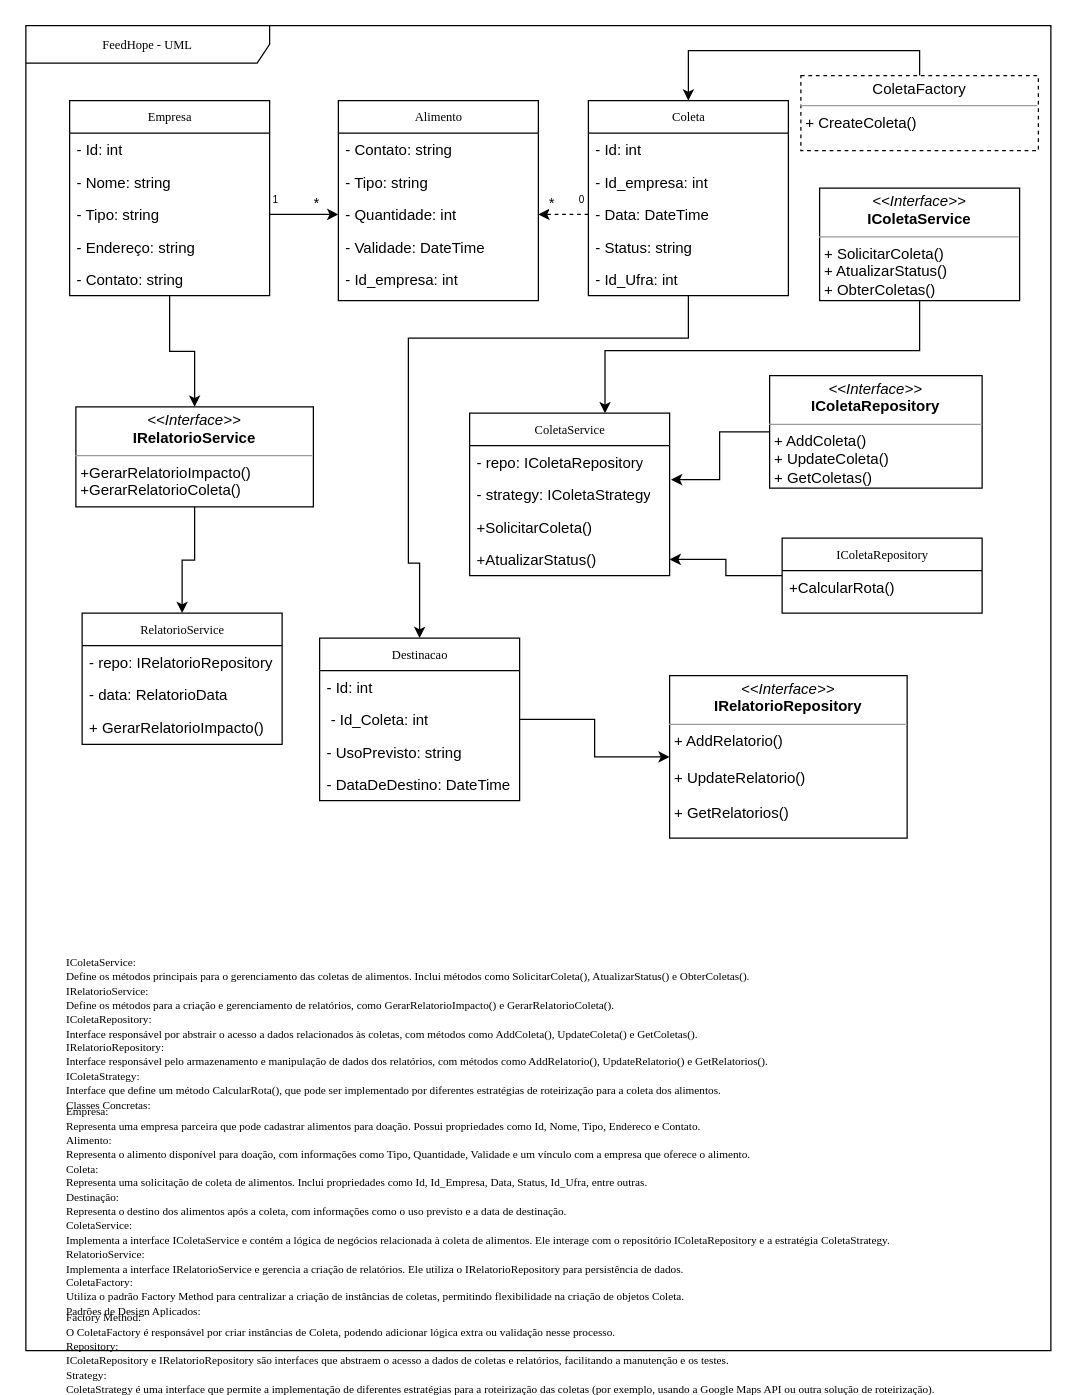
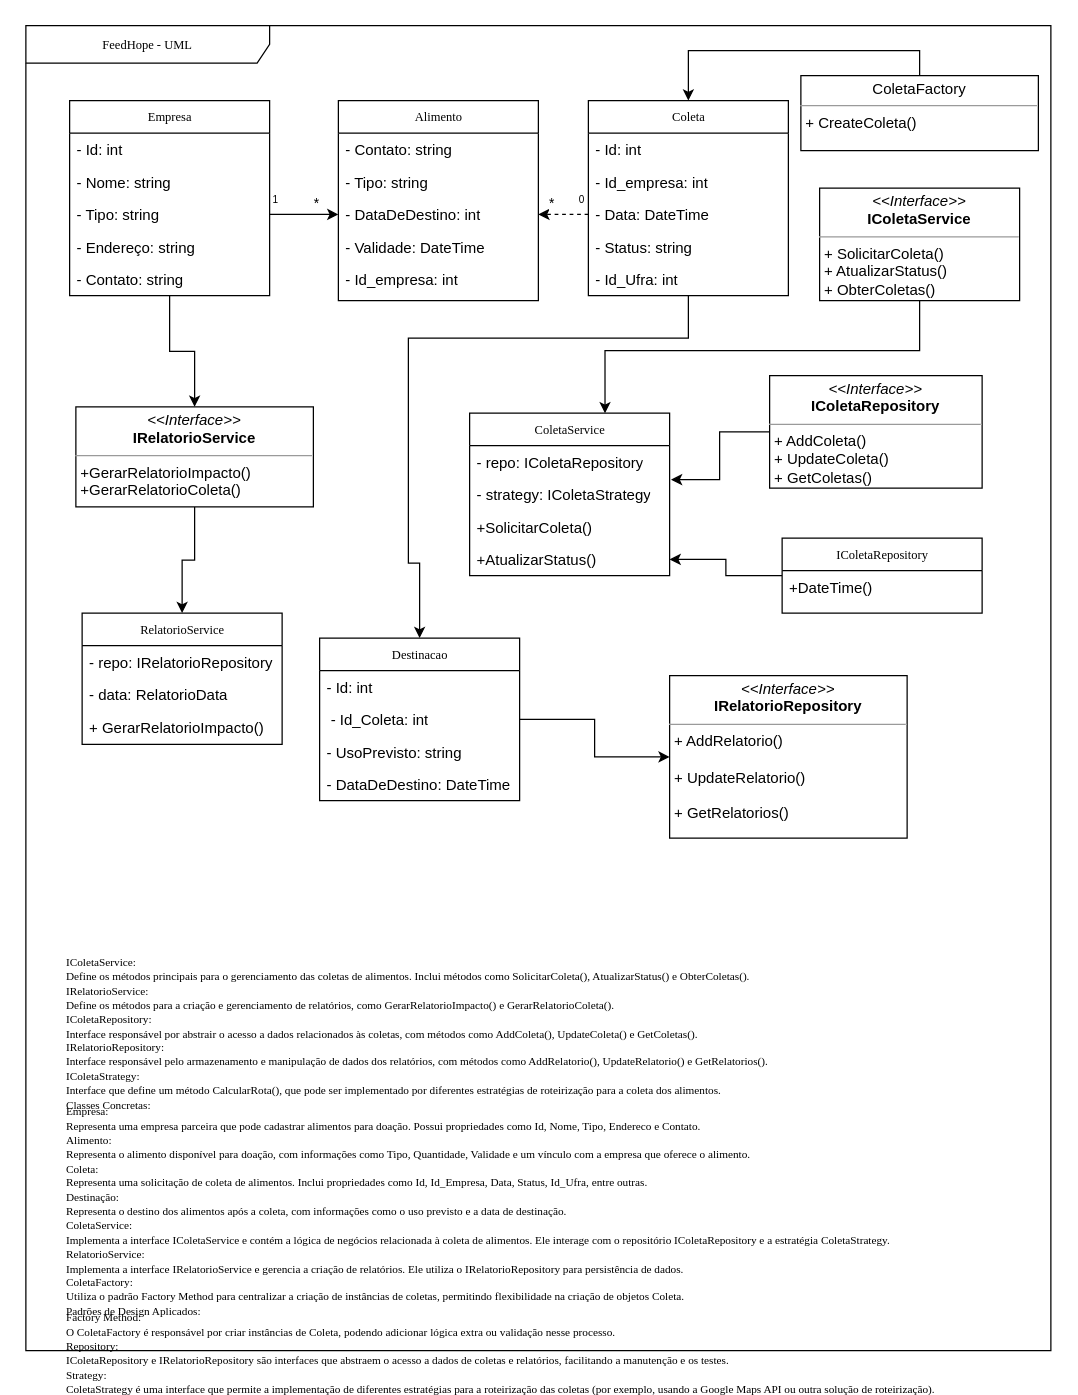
(919, 113) -> (919, 113)
(407, 216) -> (420, 216)
(848, 588) -> (834, 588)
